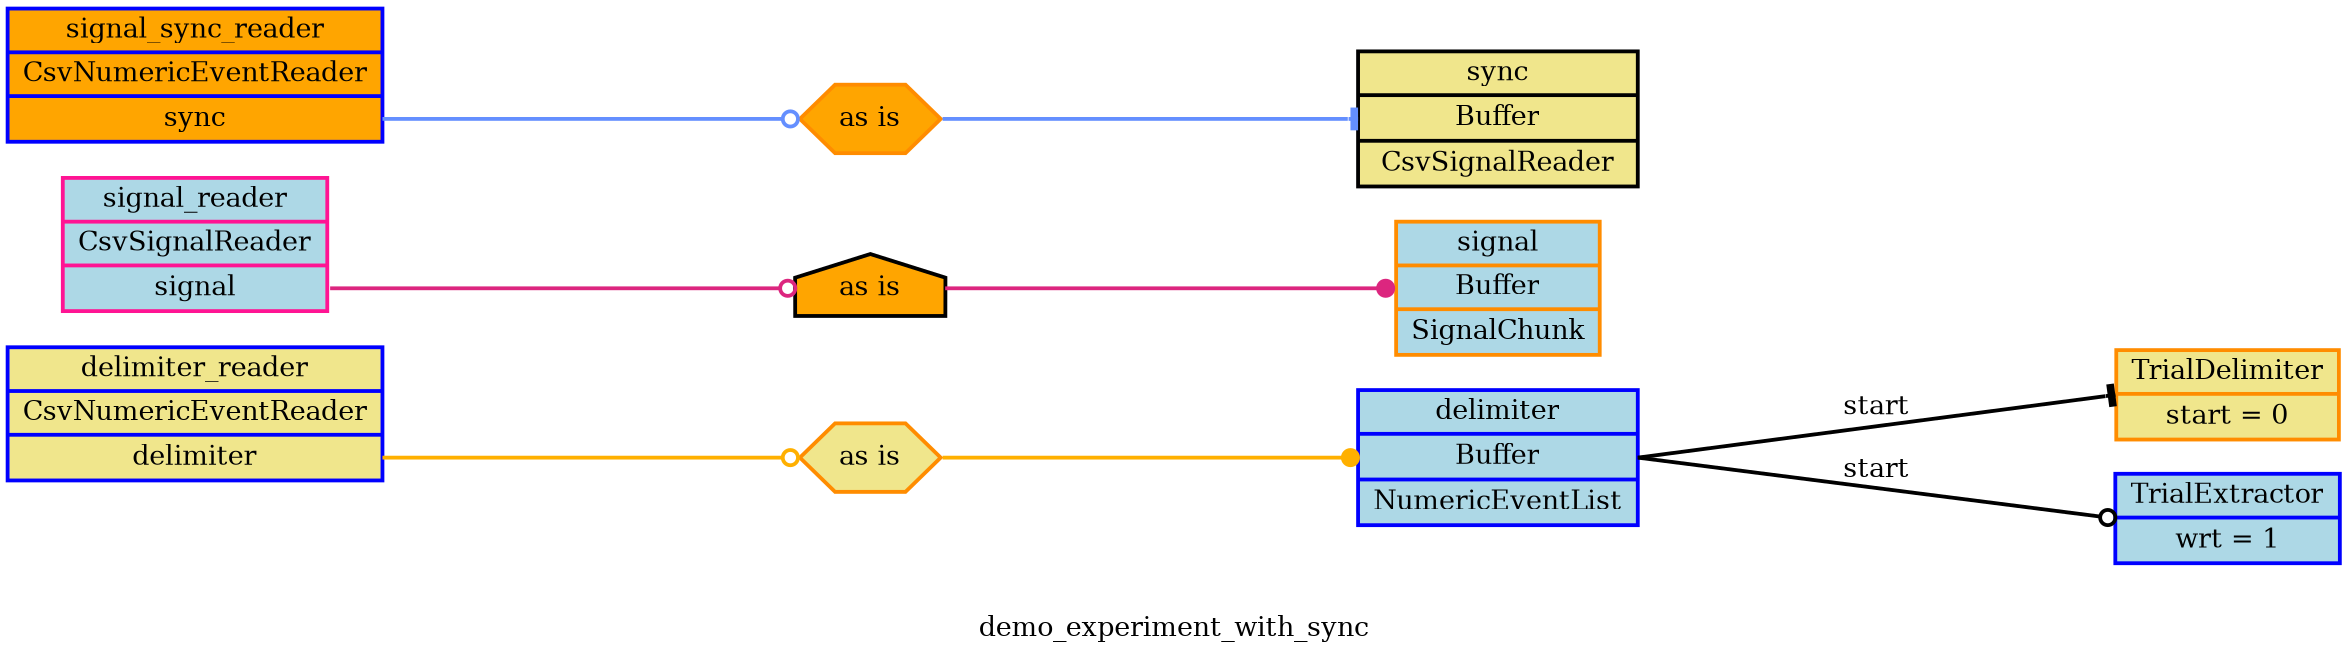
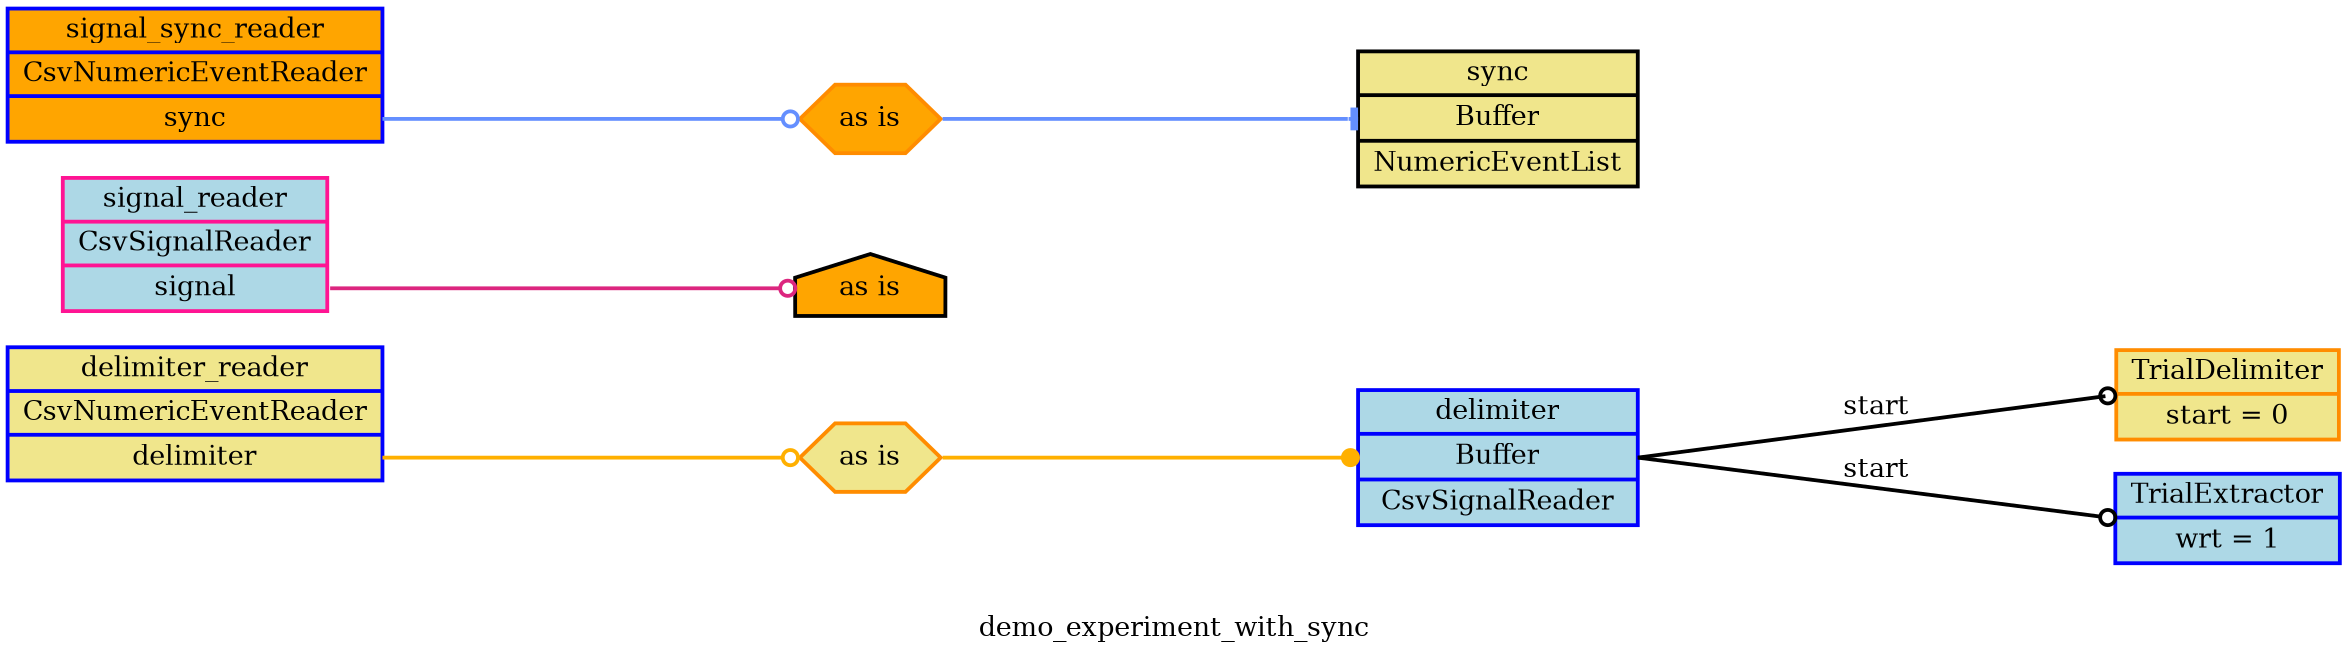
(1498, 163) -> (1498, 163)
(1498, 288) -> none
(1872, 427) -> (1872, 427)
(1498, 501) -> (1498, 501)
